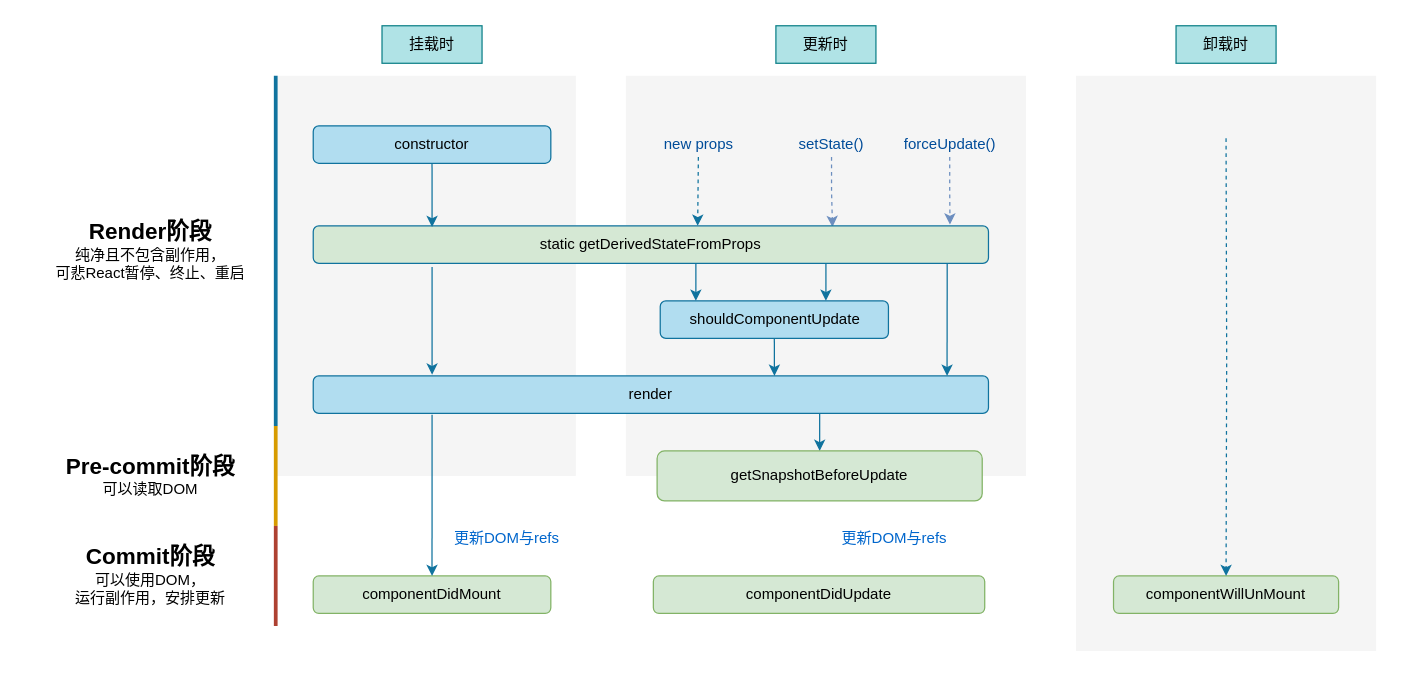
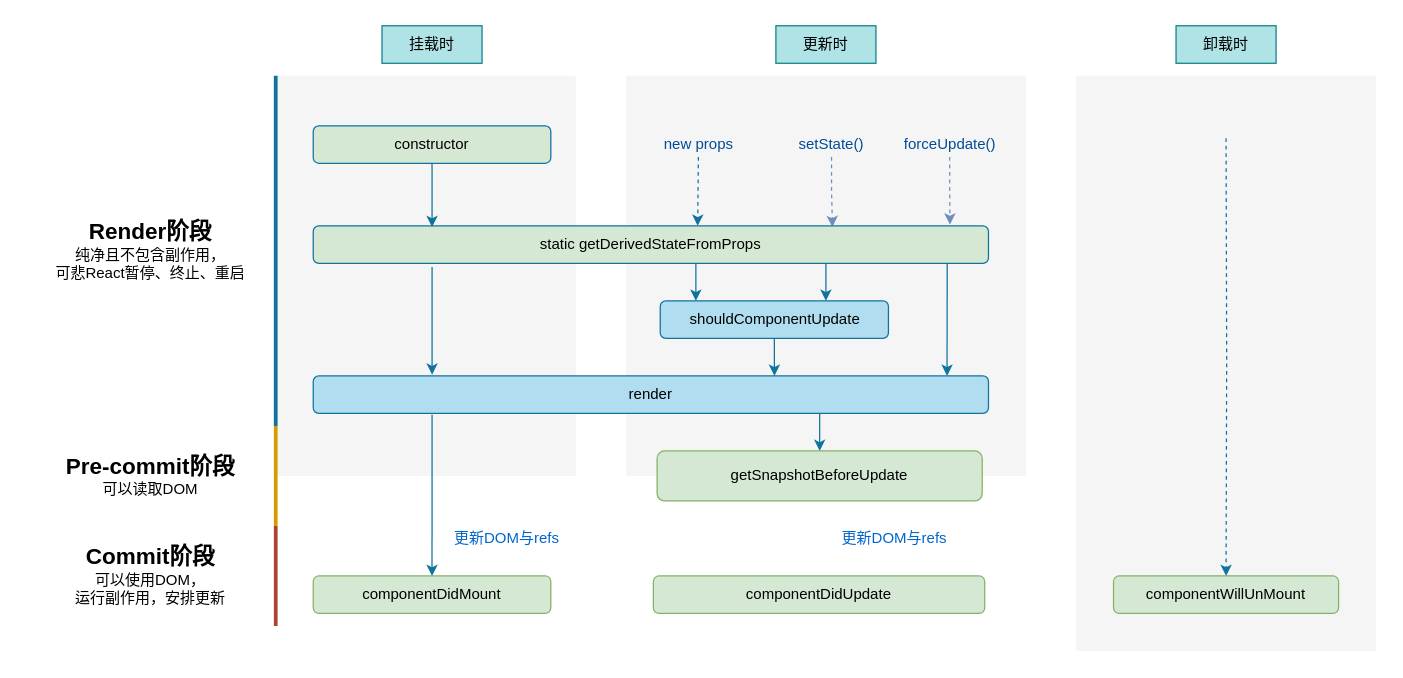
(432, 144) -> (432, 144)
